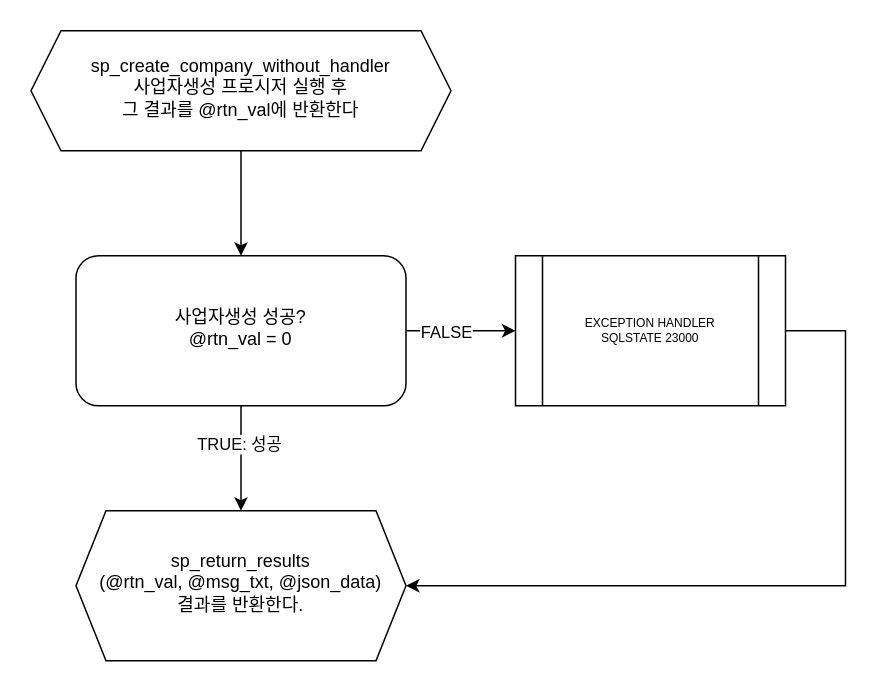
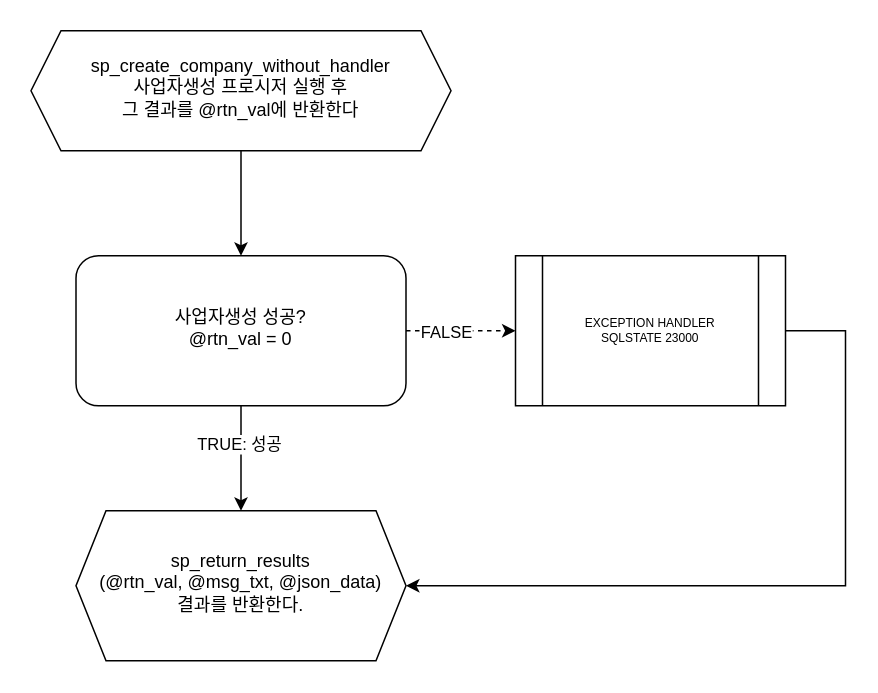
(488, 331) -> (488, 331)
